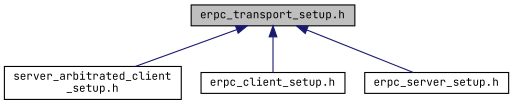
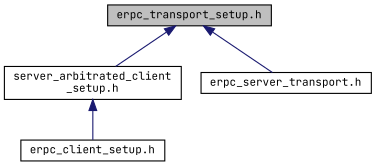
(273, 55) -> (93, 125)
(437, 83) -> (286, 83)
